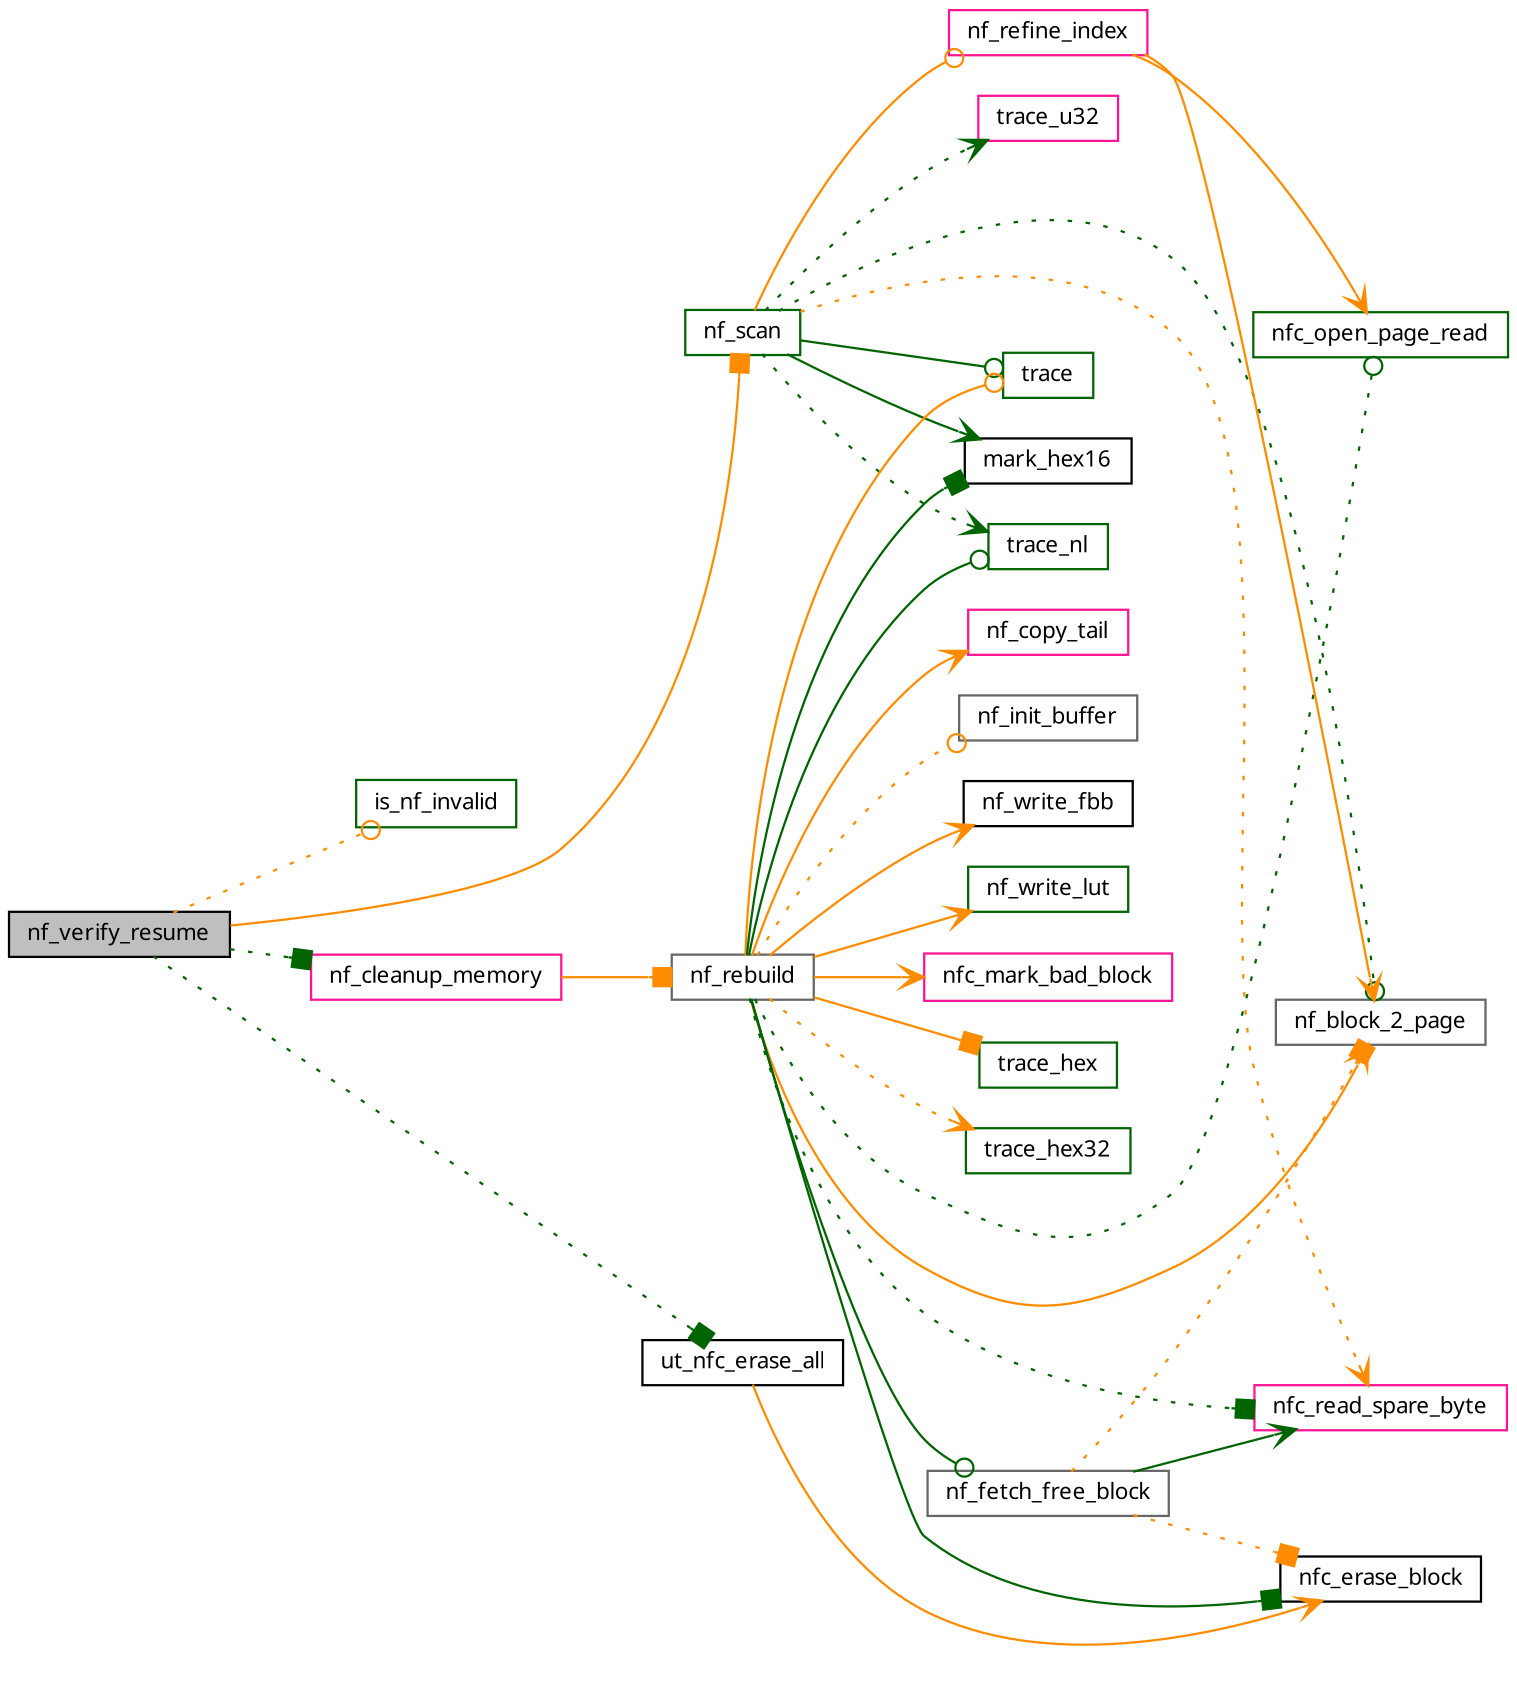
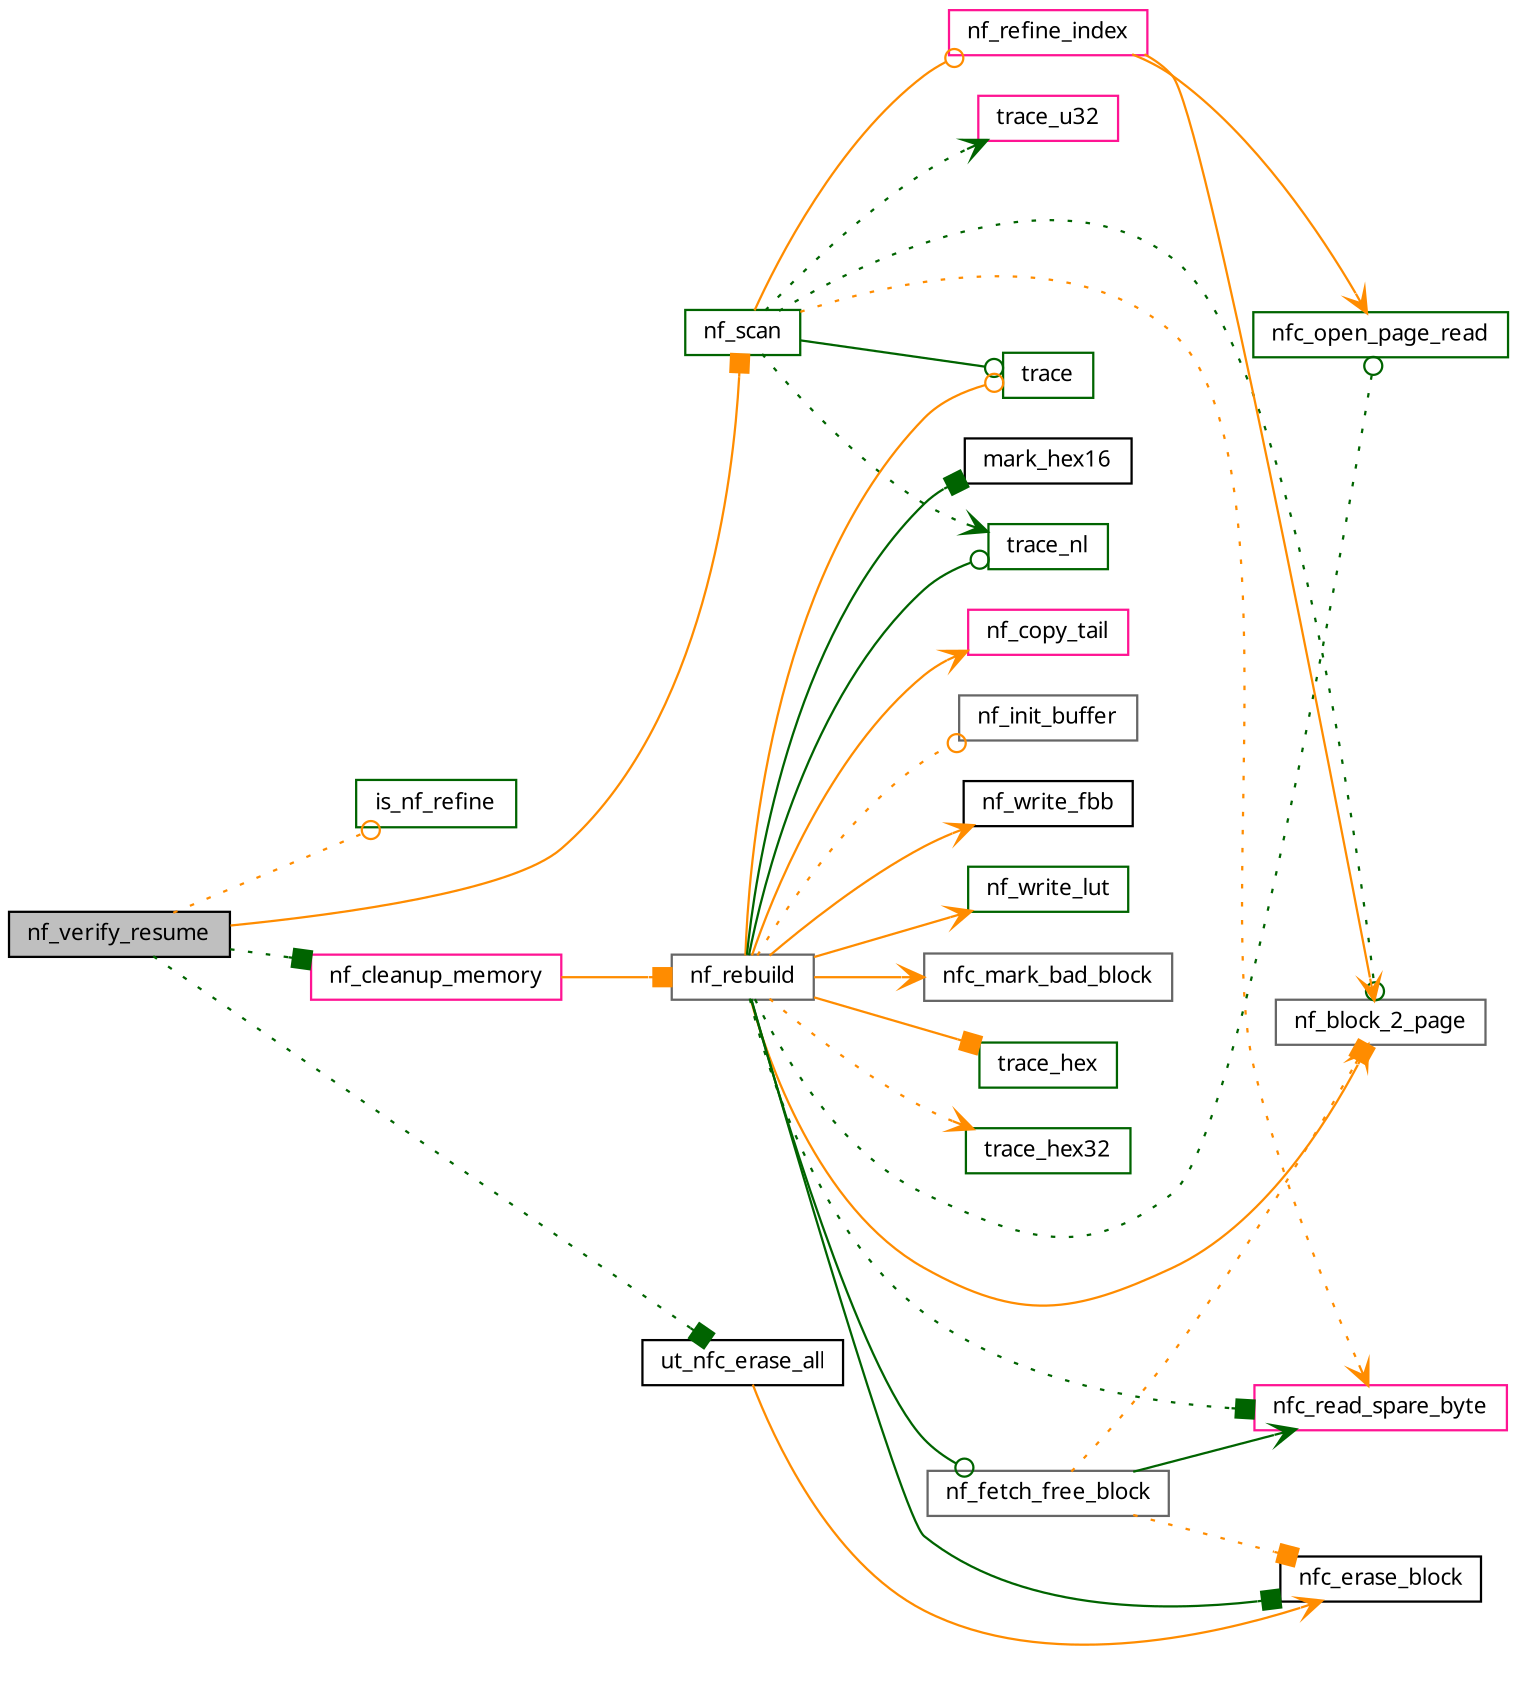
(872, 395) -> none
(436, 804) -> (436, 804)
(1048, 977) -> (1048, 977)
